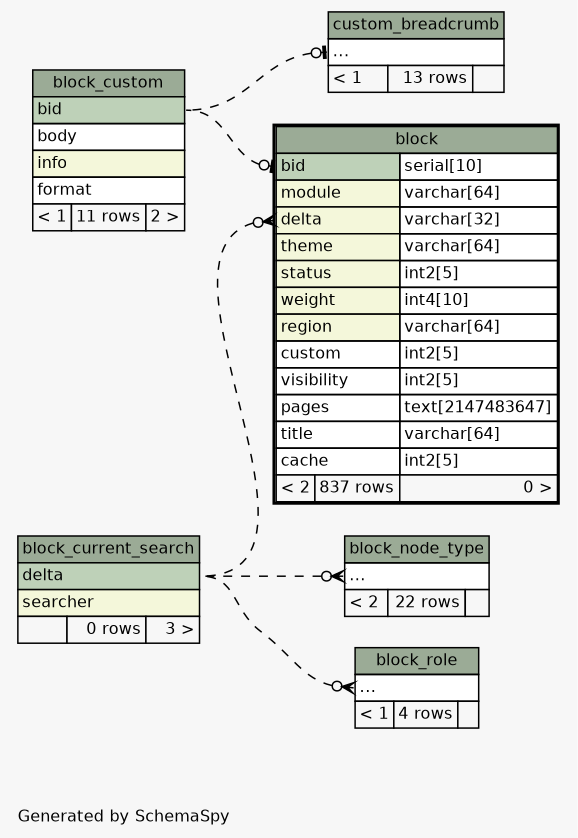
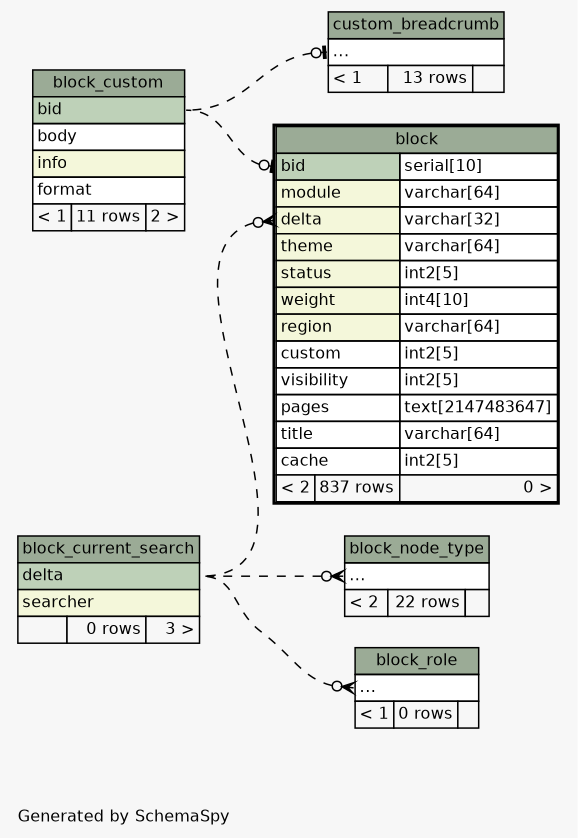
(426, 714) -> (426, 714)
